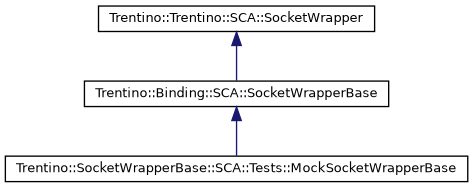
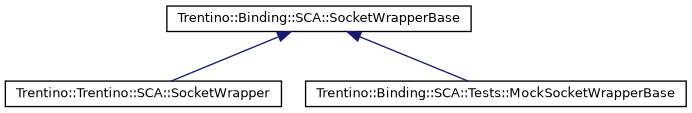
(237, 63) -> (225, 59)
(237, 169) -> (496, 94)
